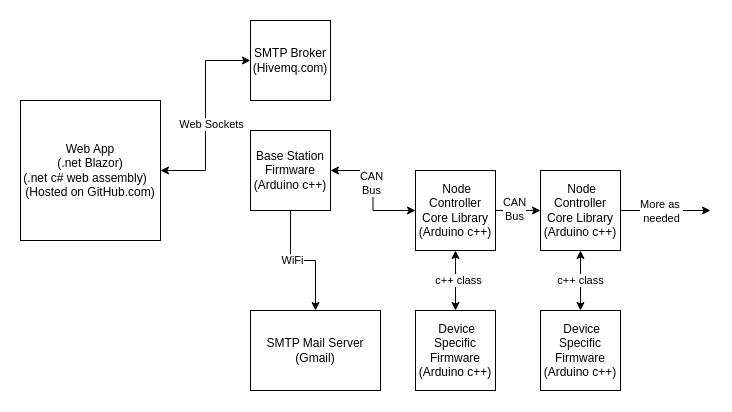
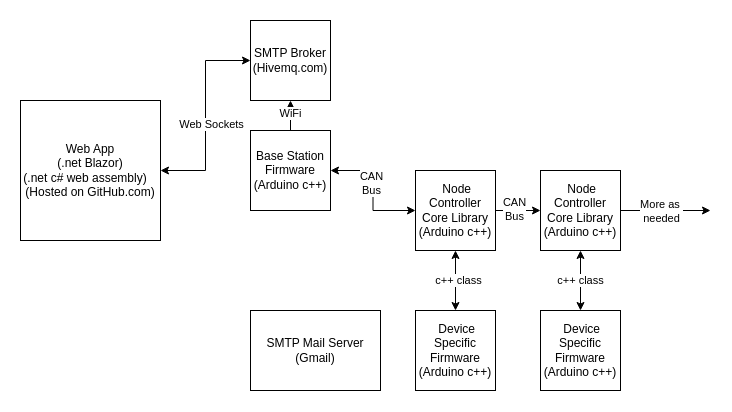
none -> (291, 112)
(300, 261) -> none
